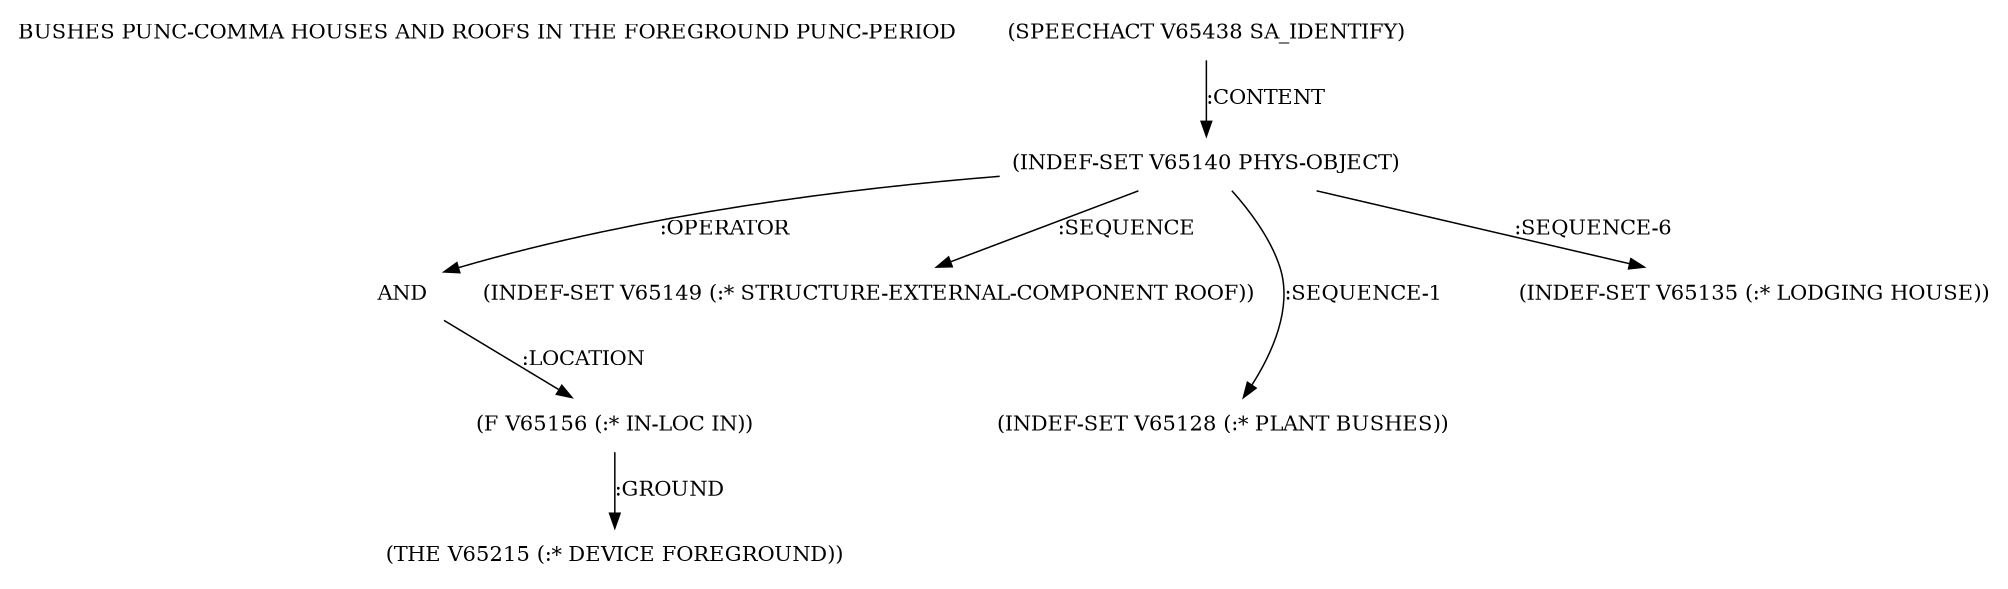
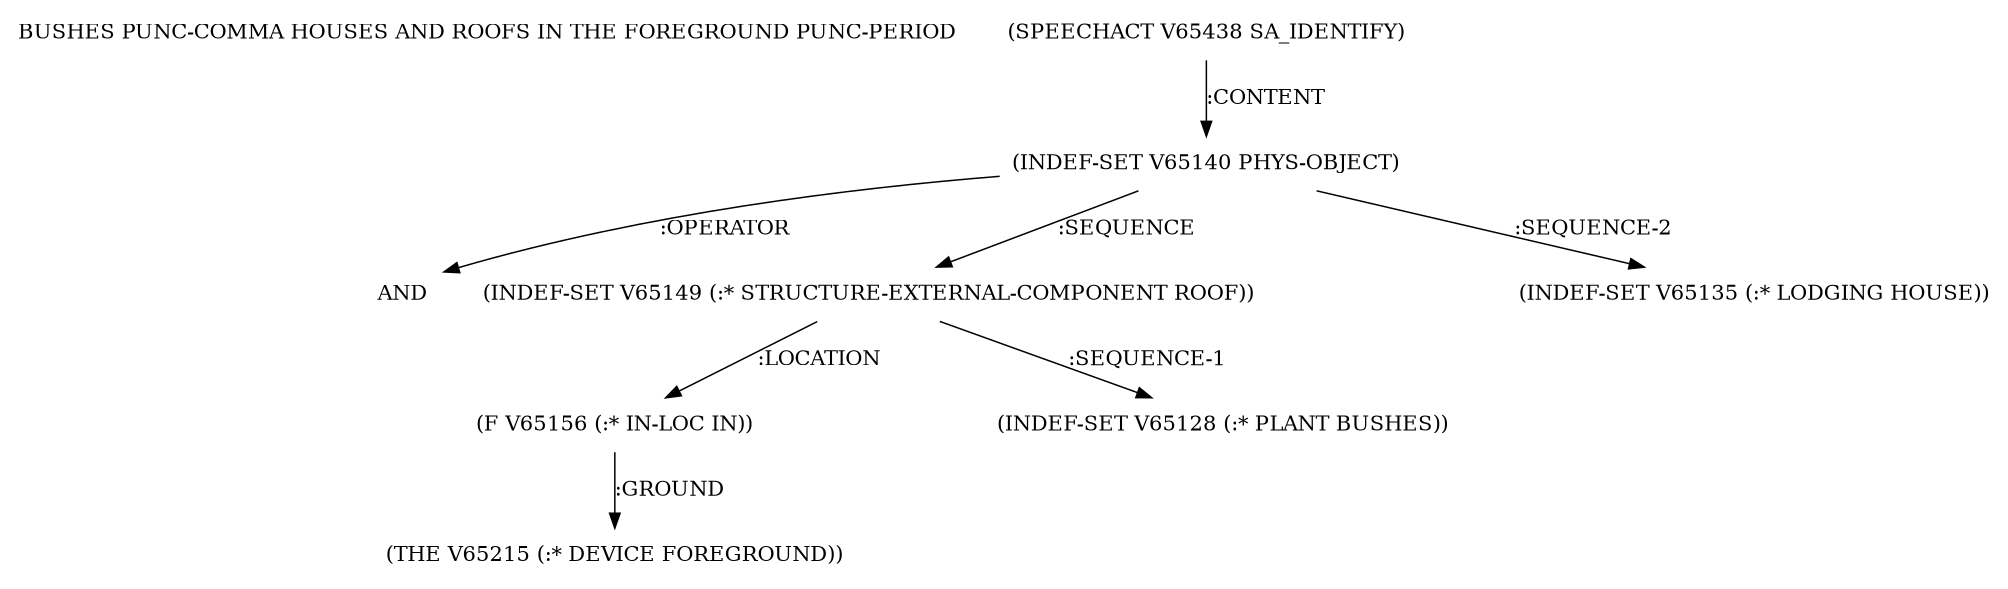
(1594, 229) -> (1594, 229)
(1283, 284) -> (1039, 357)
(501, 355) -> (748, 356)
